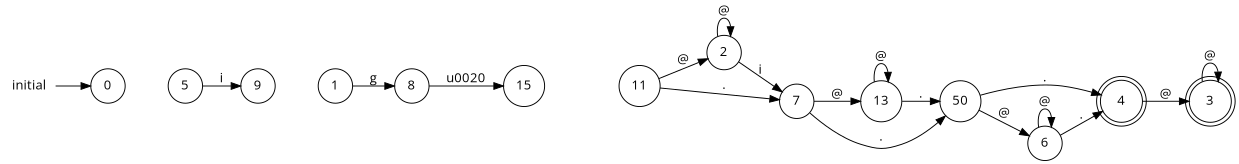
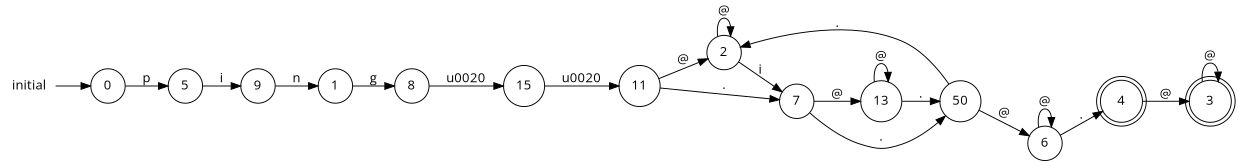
(1036, 85) -> (858, 31)
none -> (142, 86)
none -> (292, 86)
none -> (577, 86)
